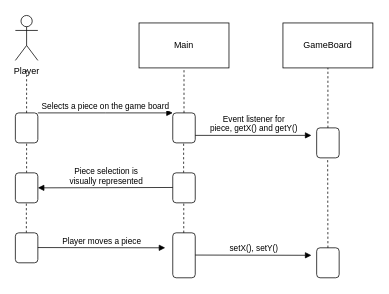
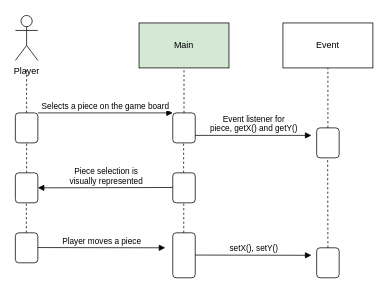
(184, 45) -> (184, 45)
(328, 45) -> (328, 45)
